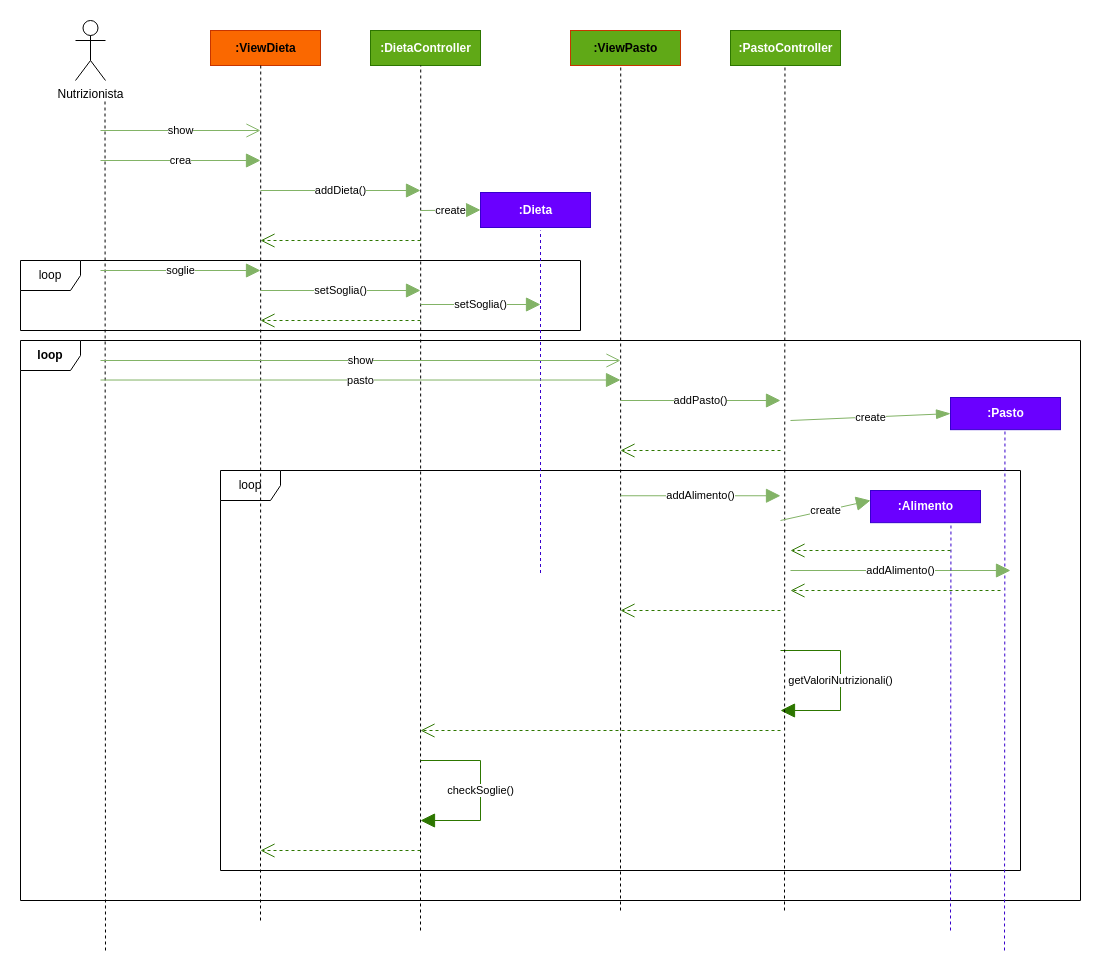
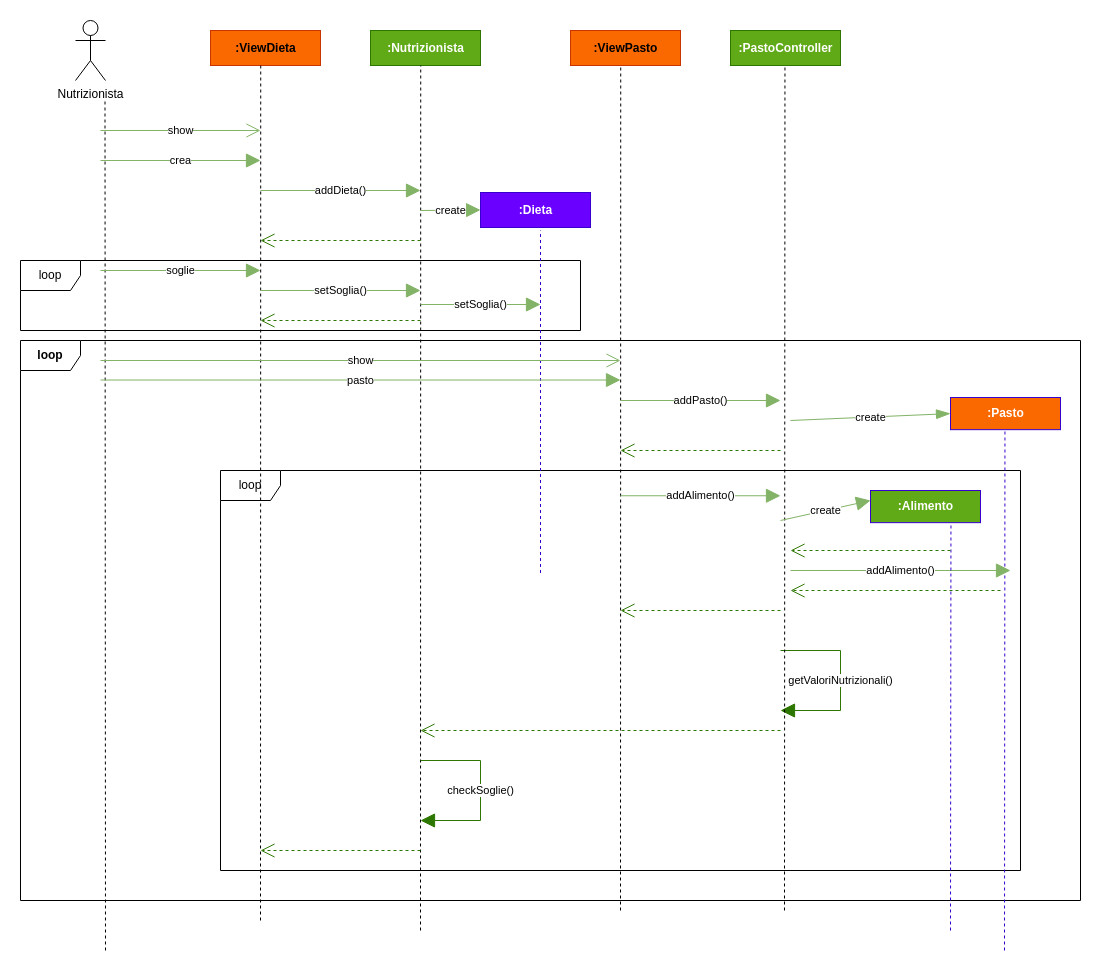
(626, 48) -> (626, 48)
(426, 49) -> (426, 49)
(1006, 414) -> (1006, 414)
(926, 507) -> (926, 507)
